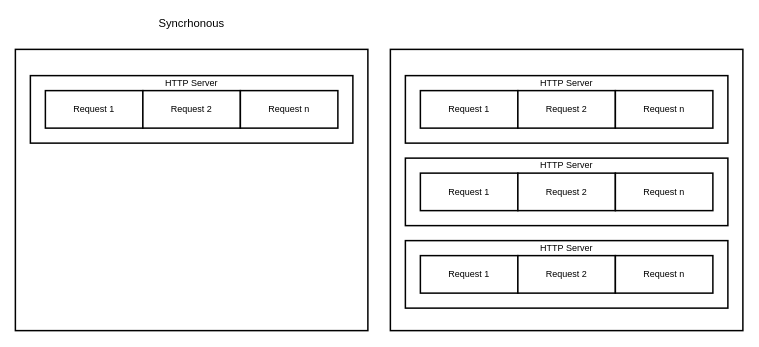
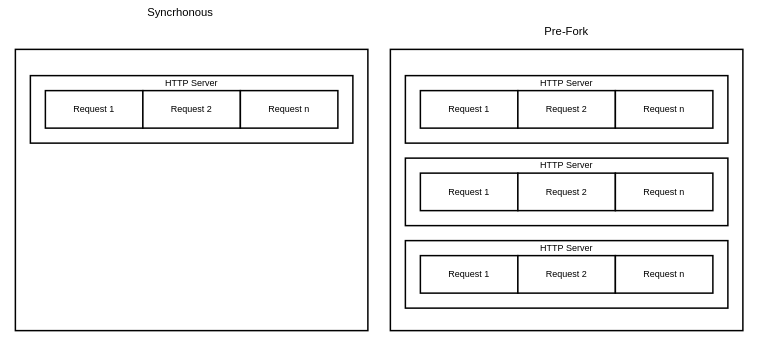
(192, 23) -> (180, 12)
none -> (567, 30)
